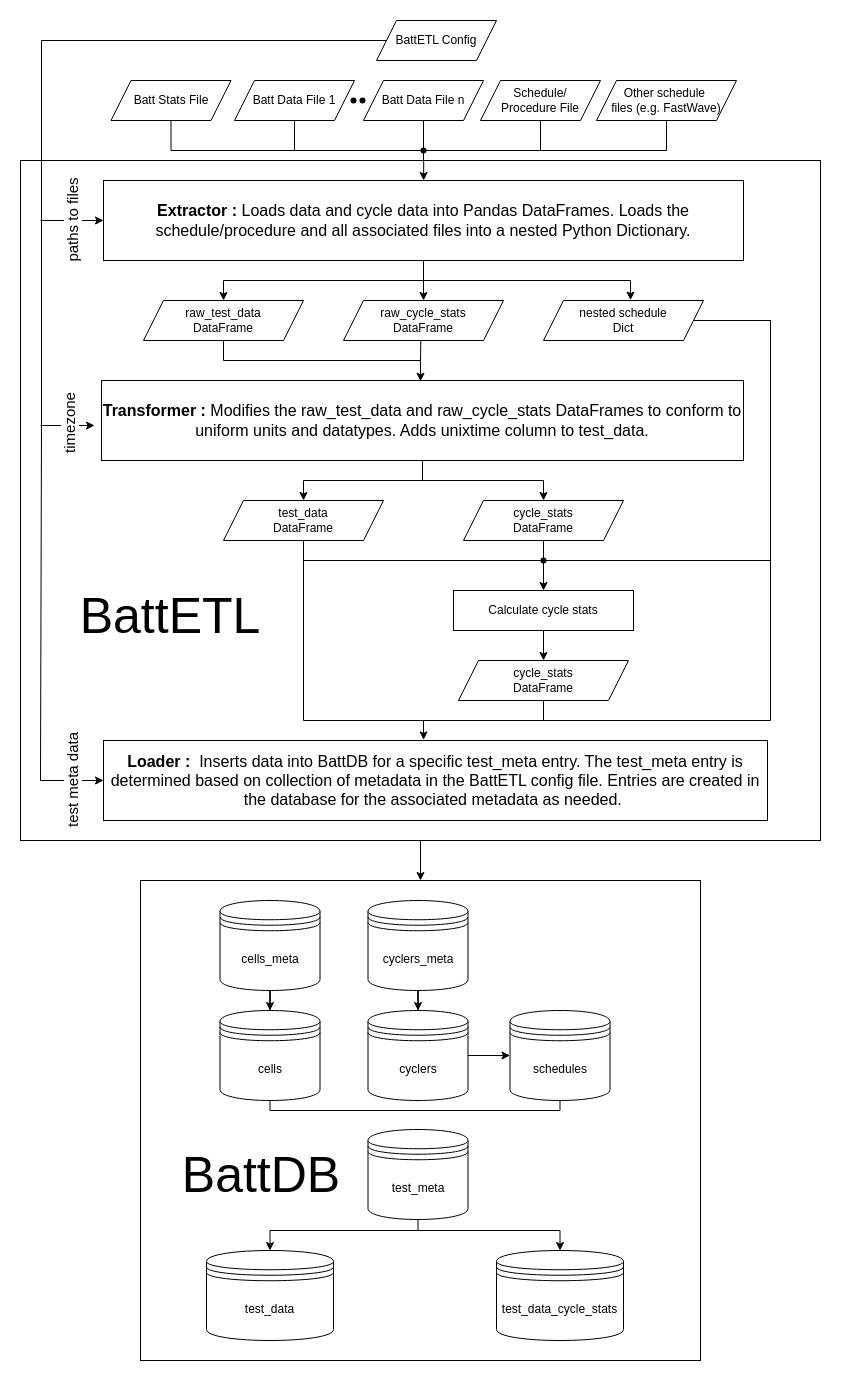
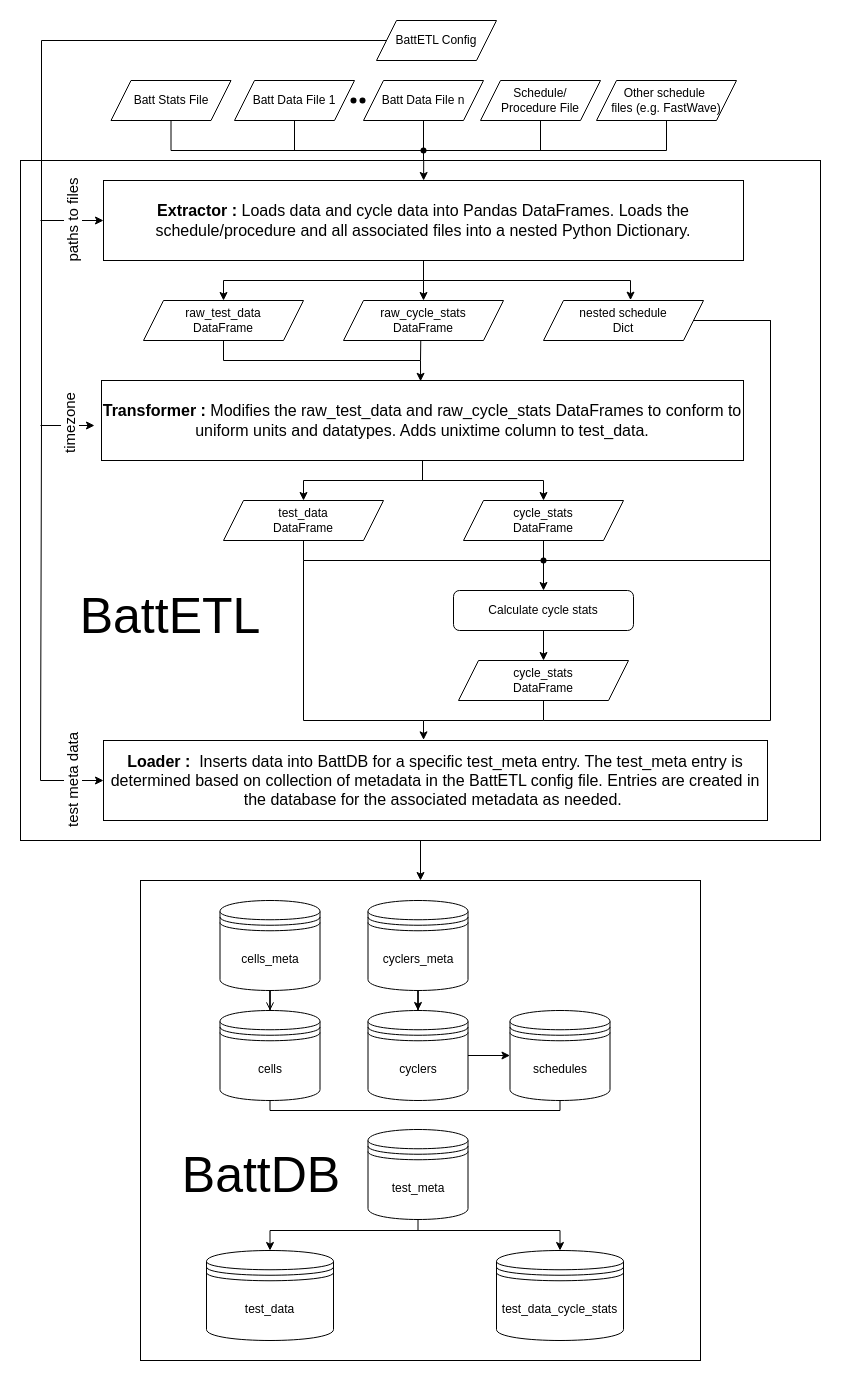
(544, 611) -> (544, 611)
(270, 1002) -> (270, 1003)
